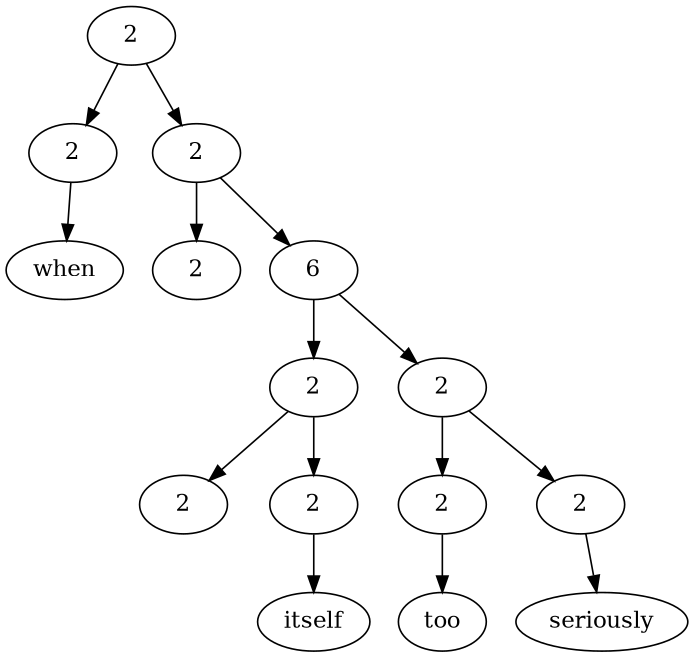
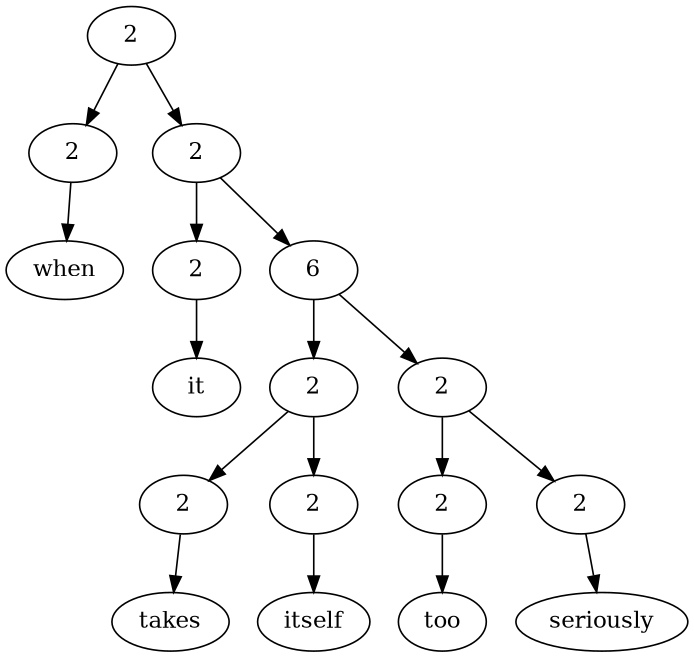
none -> (197, 387)
none -> (171, 622)
